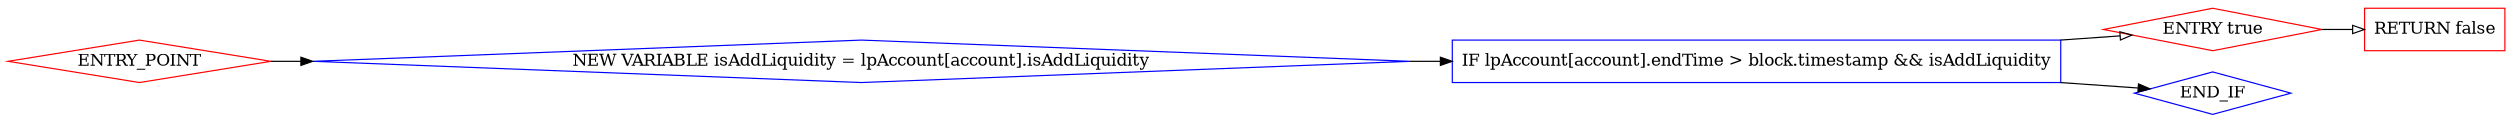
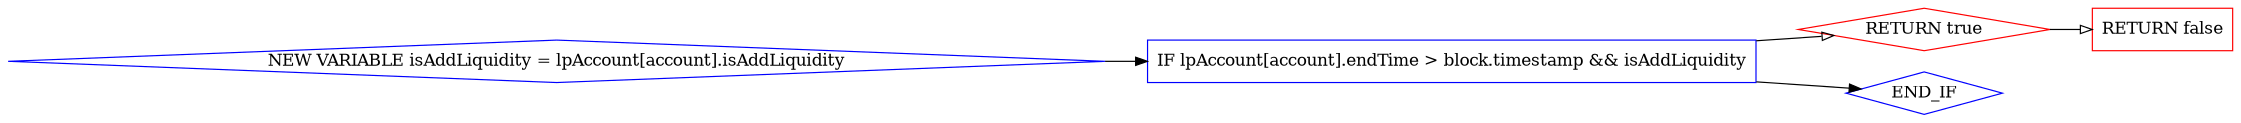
(2213, 29) -> (1924, 29)
(139, 61) -> none
